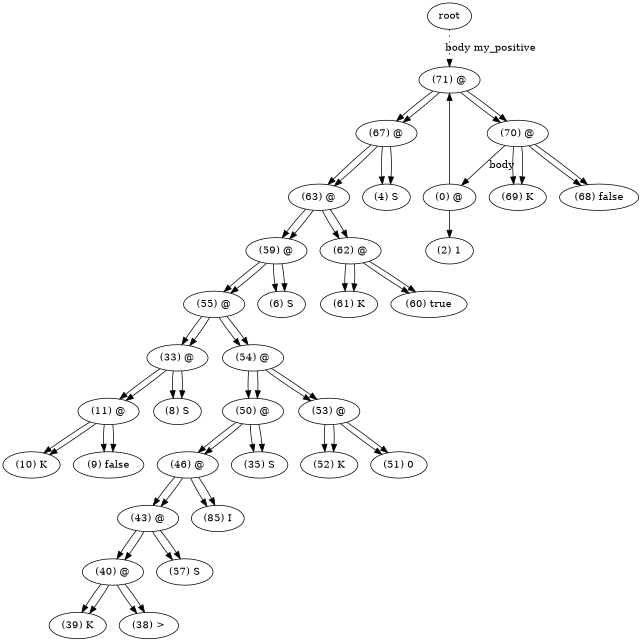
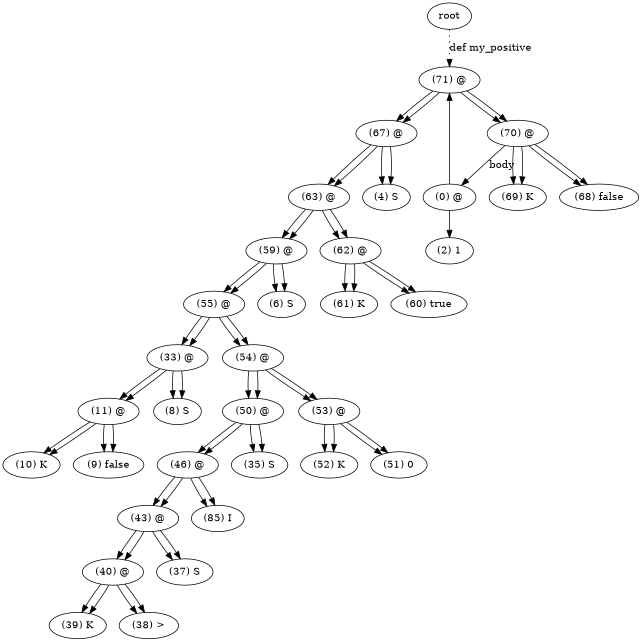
(491, 48) -> (491, 48)
(185, 572) -> (185, 572)
